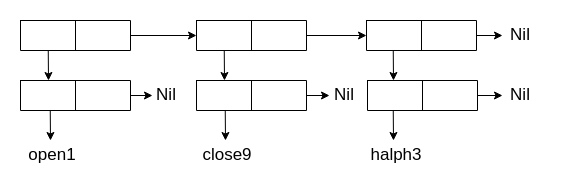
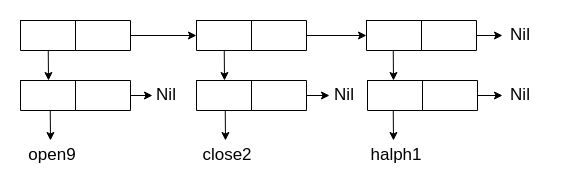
(53, 156) -> (53, 156)
(228, 156) -> (228, 156)
(397, 156) -> (397, 156)
